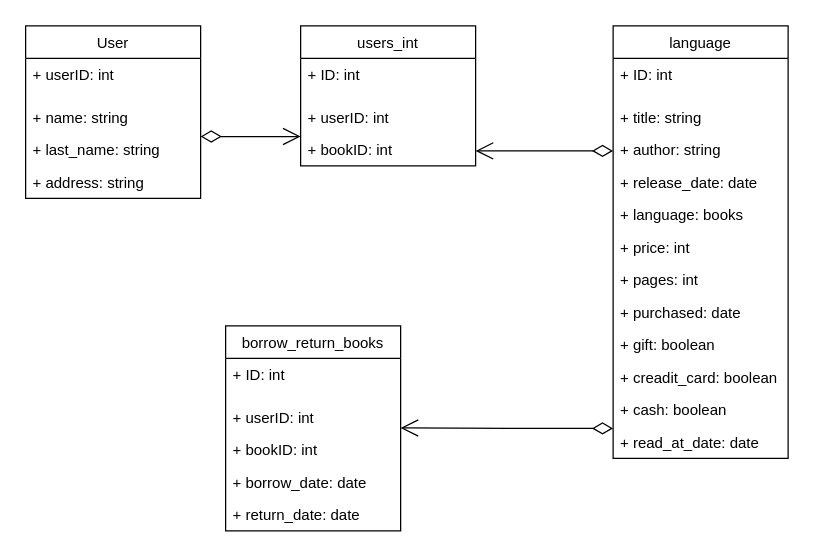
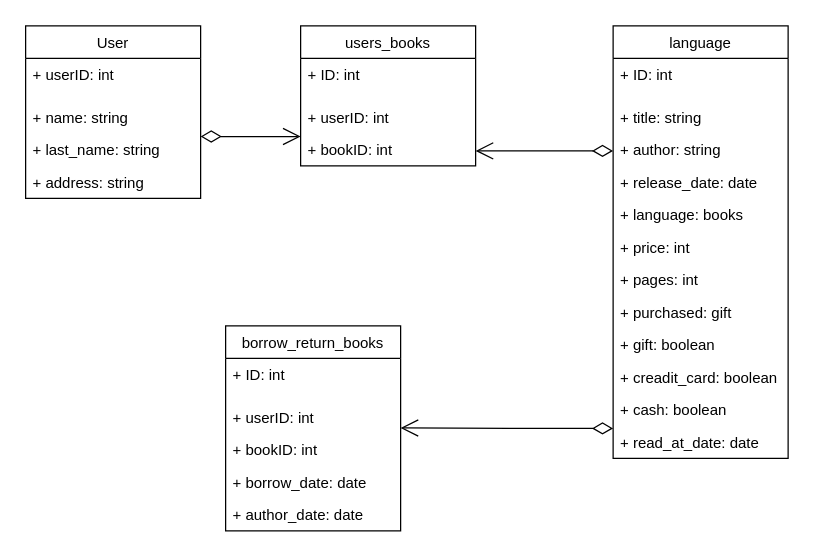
(388, 43) -> (388, 43)
(686, 313) -> (684, 313)
(306, 515) -> (306, 515)
